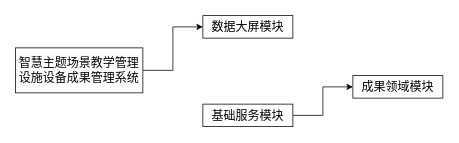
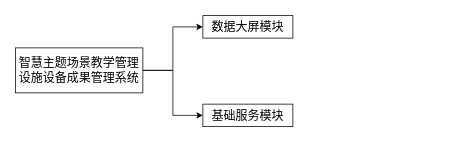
(398, 87) -> none
none -> (184, 115)
(309, 115) -> none
